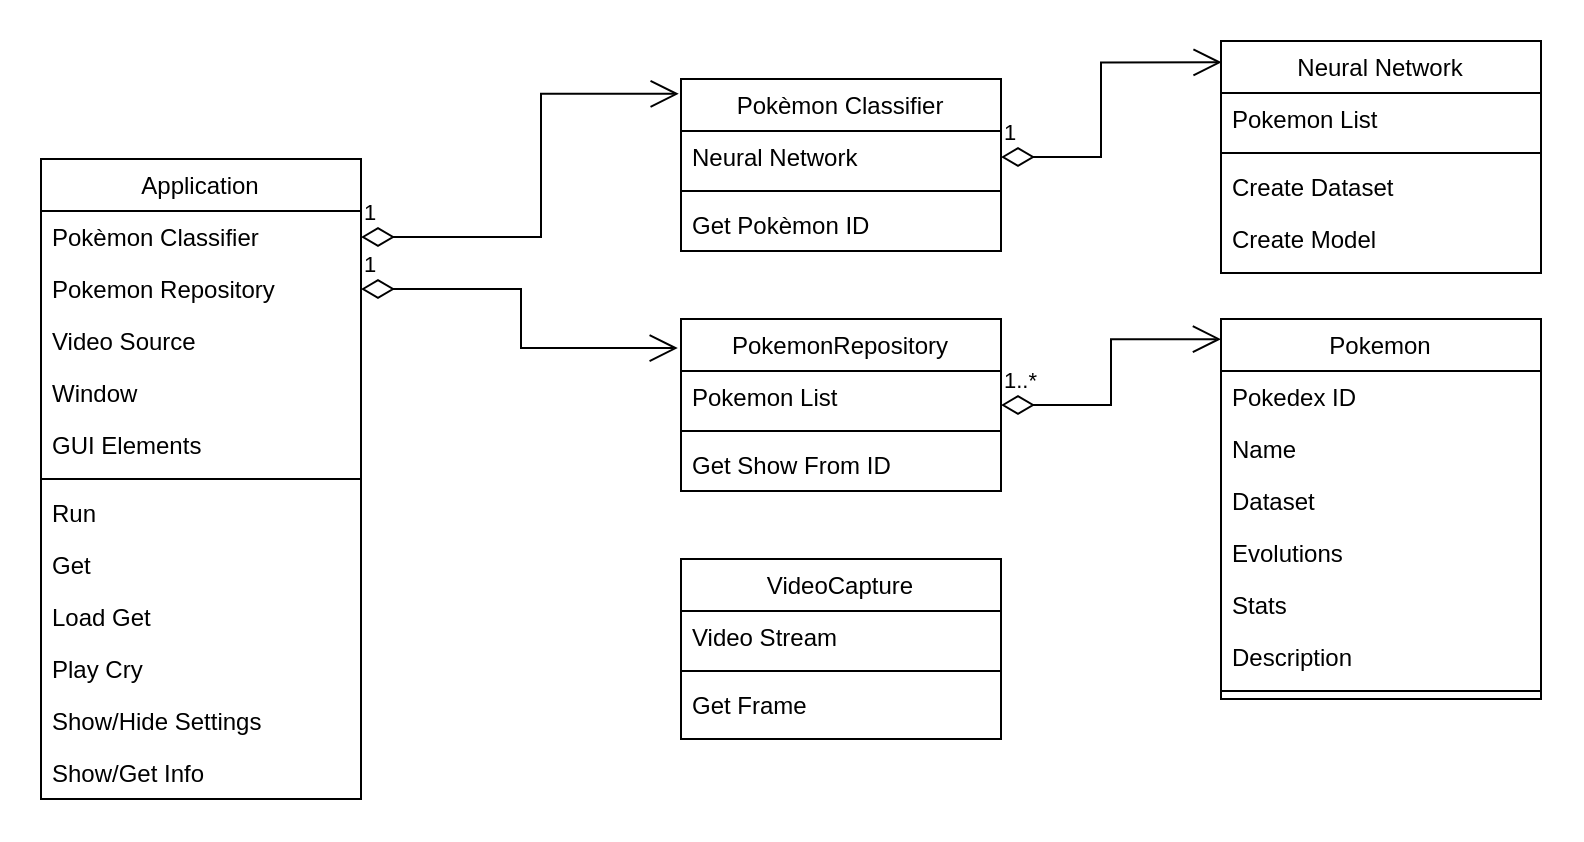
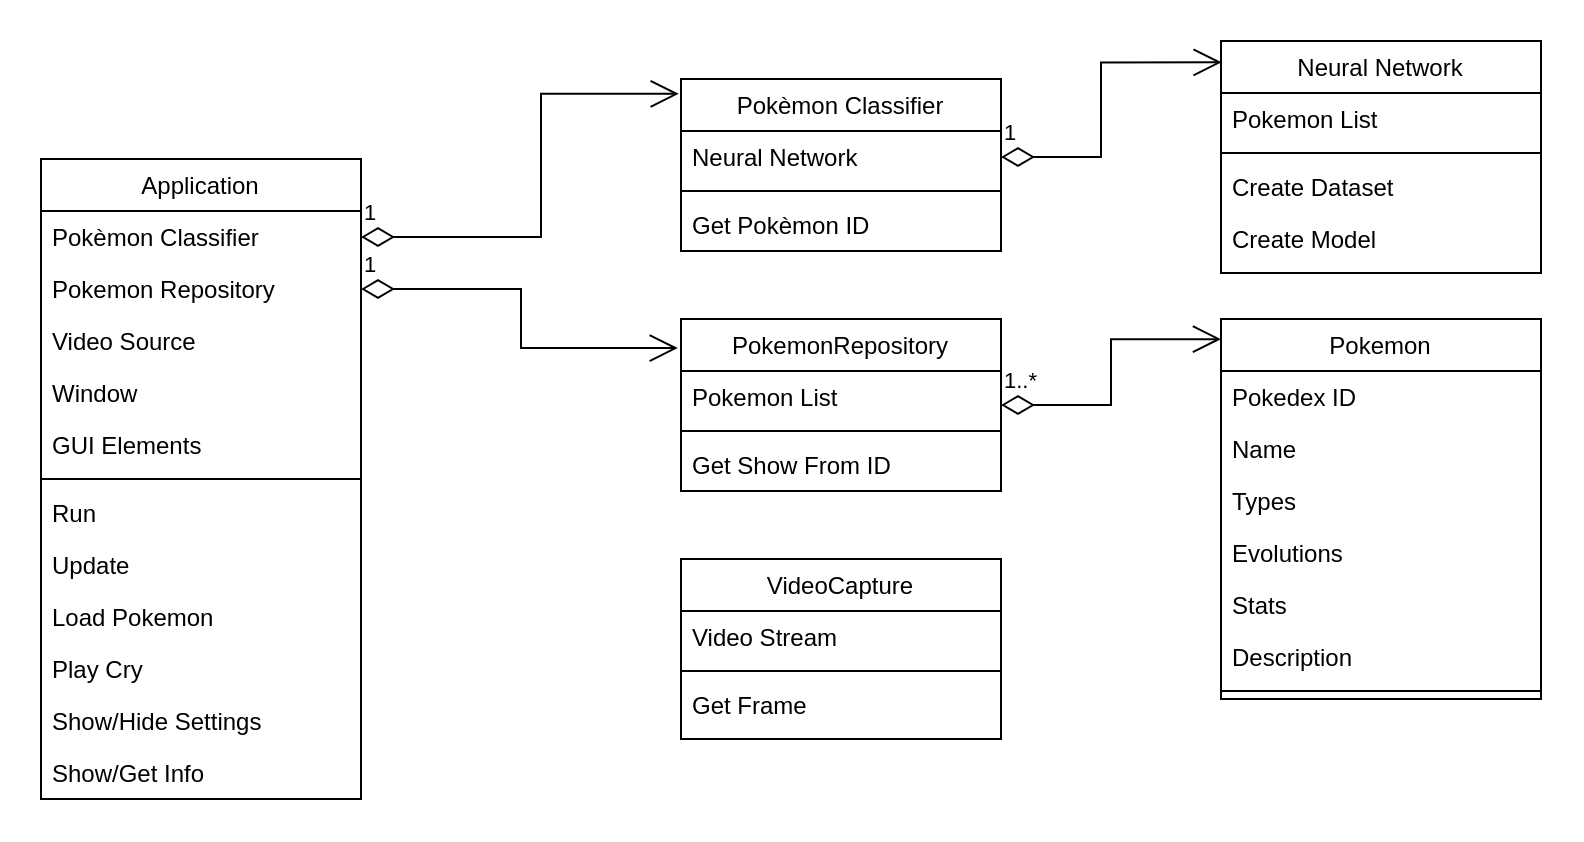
(1279, 502) -> (1266, 502)
(72, 566) -> (92, 566)
(103, 618) -> (130, 618)
